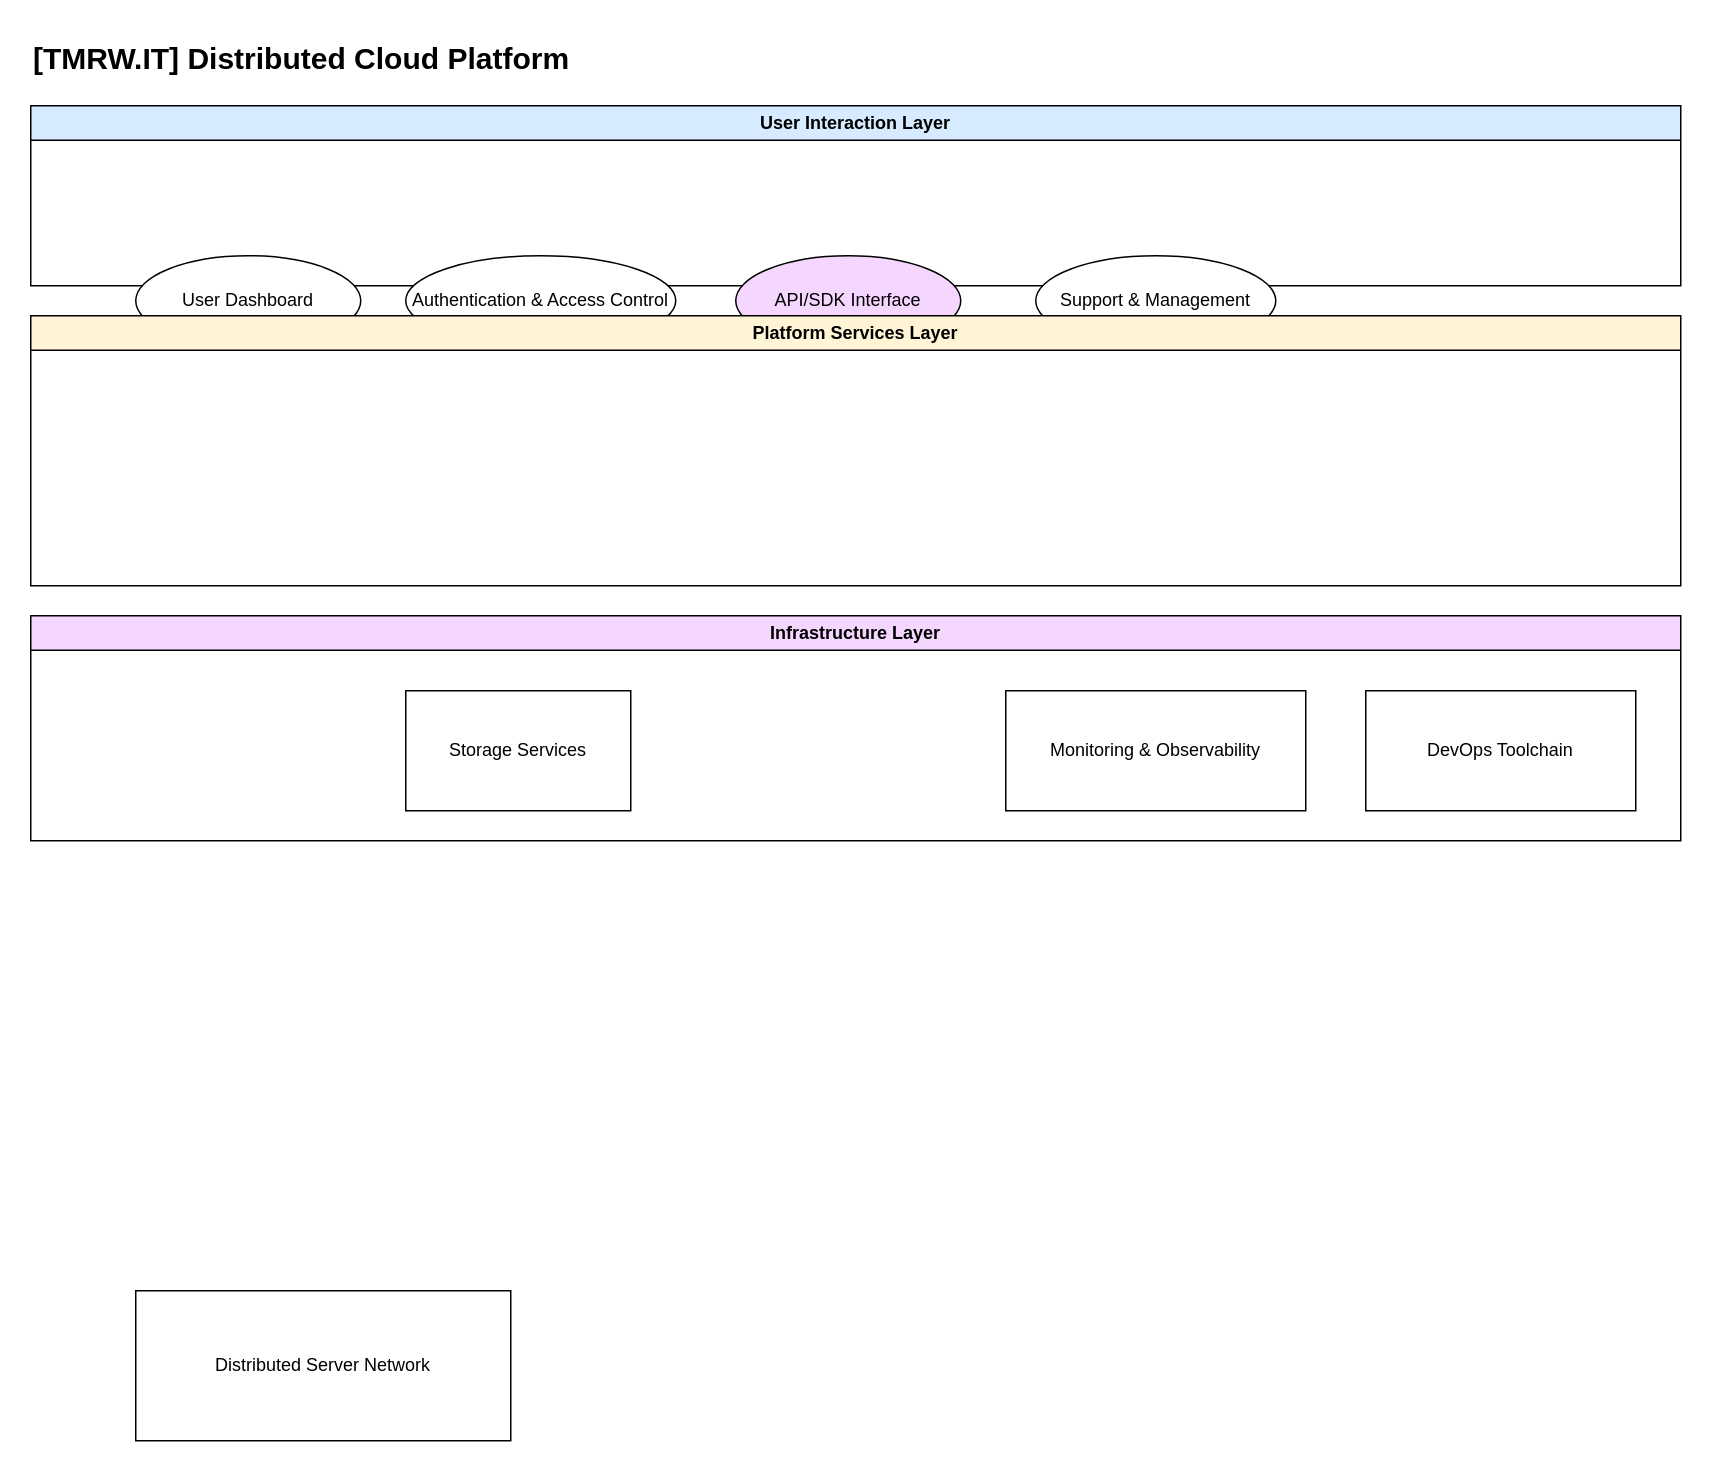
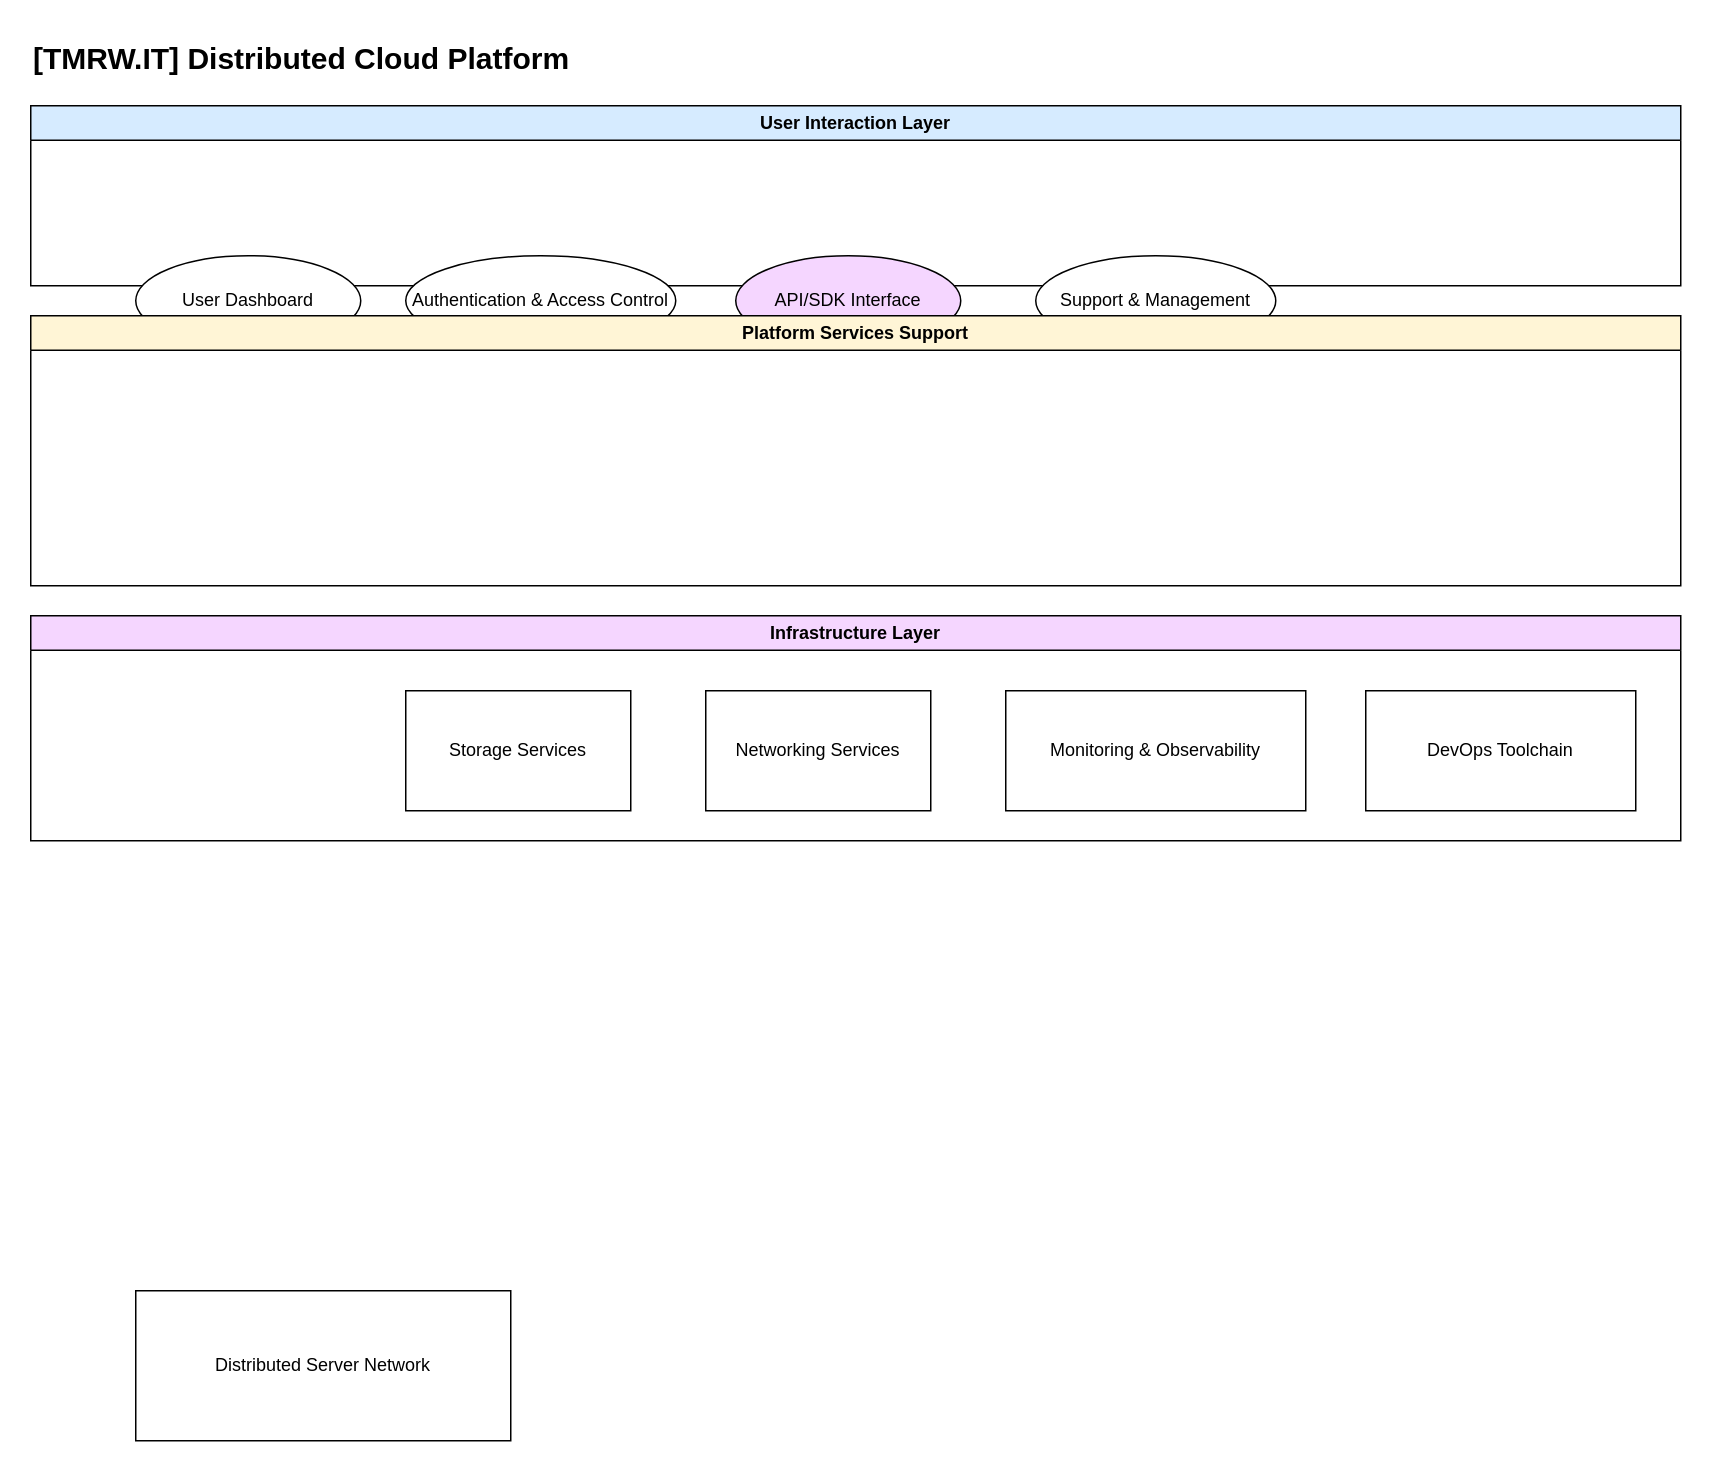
(856, 334) -> (856, 334)
none -> (818, 751)
